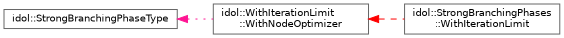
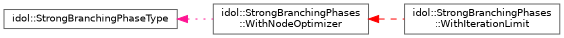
(291, 19) -> (291, 19)
